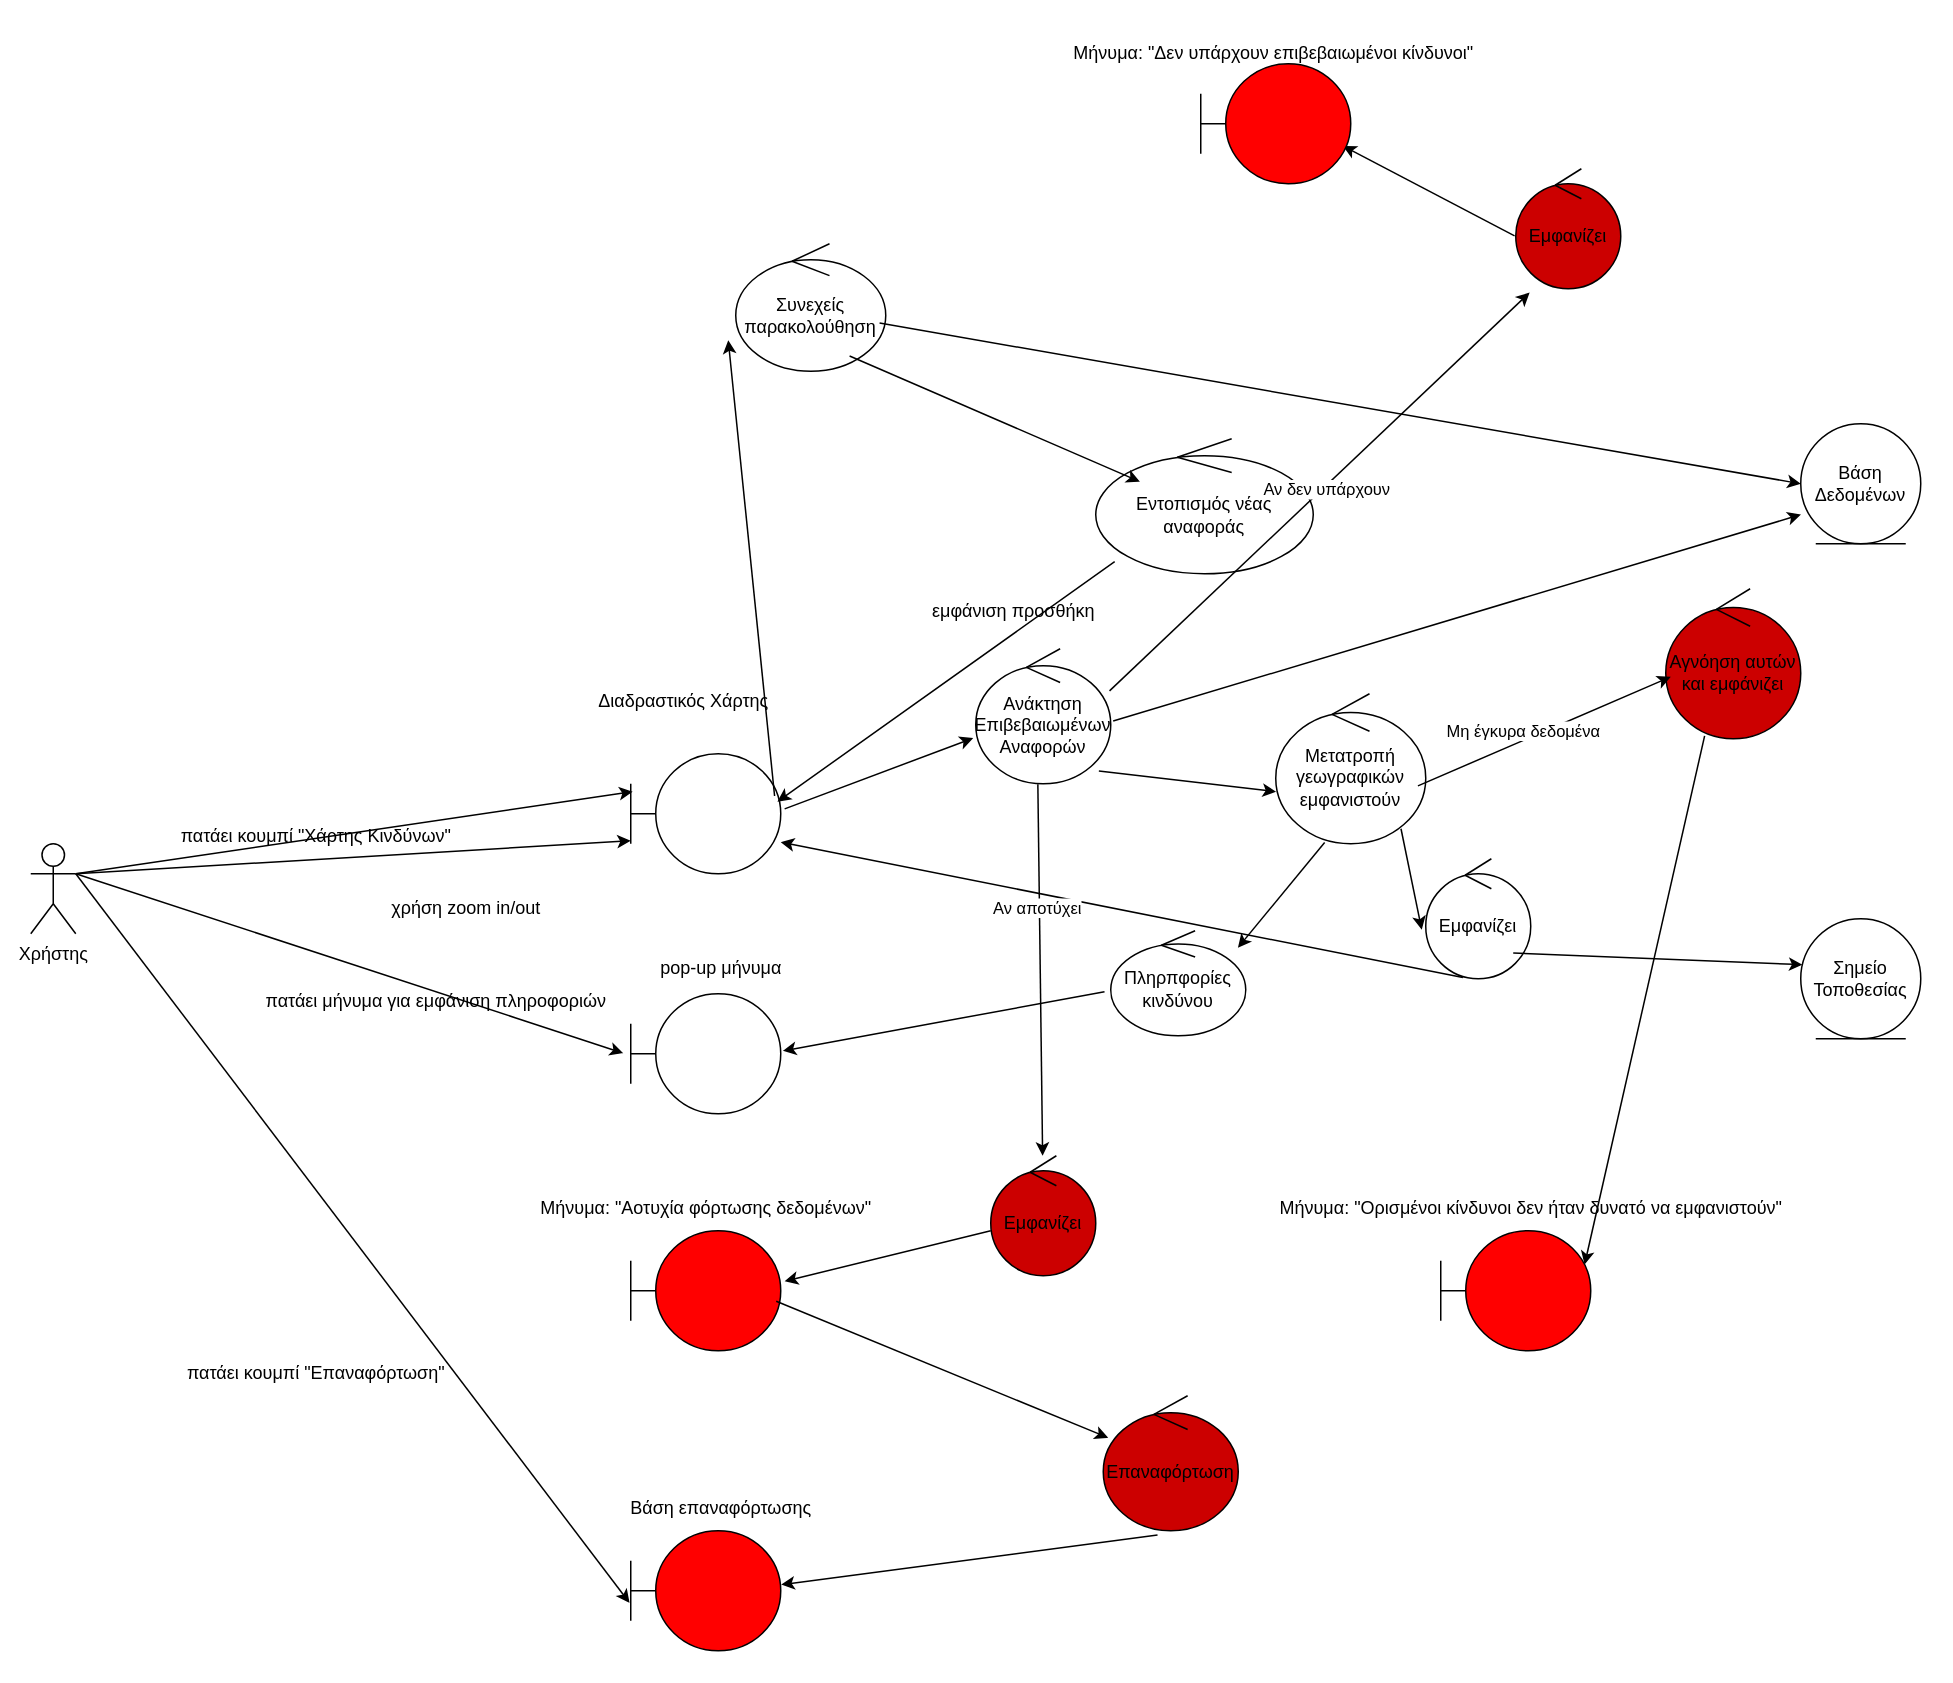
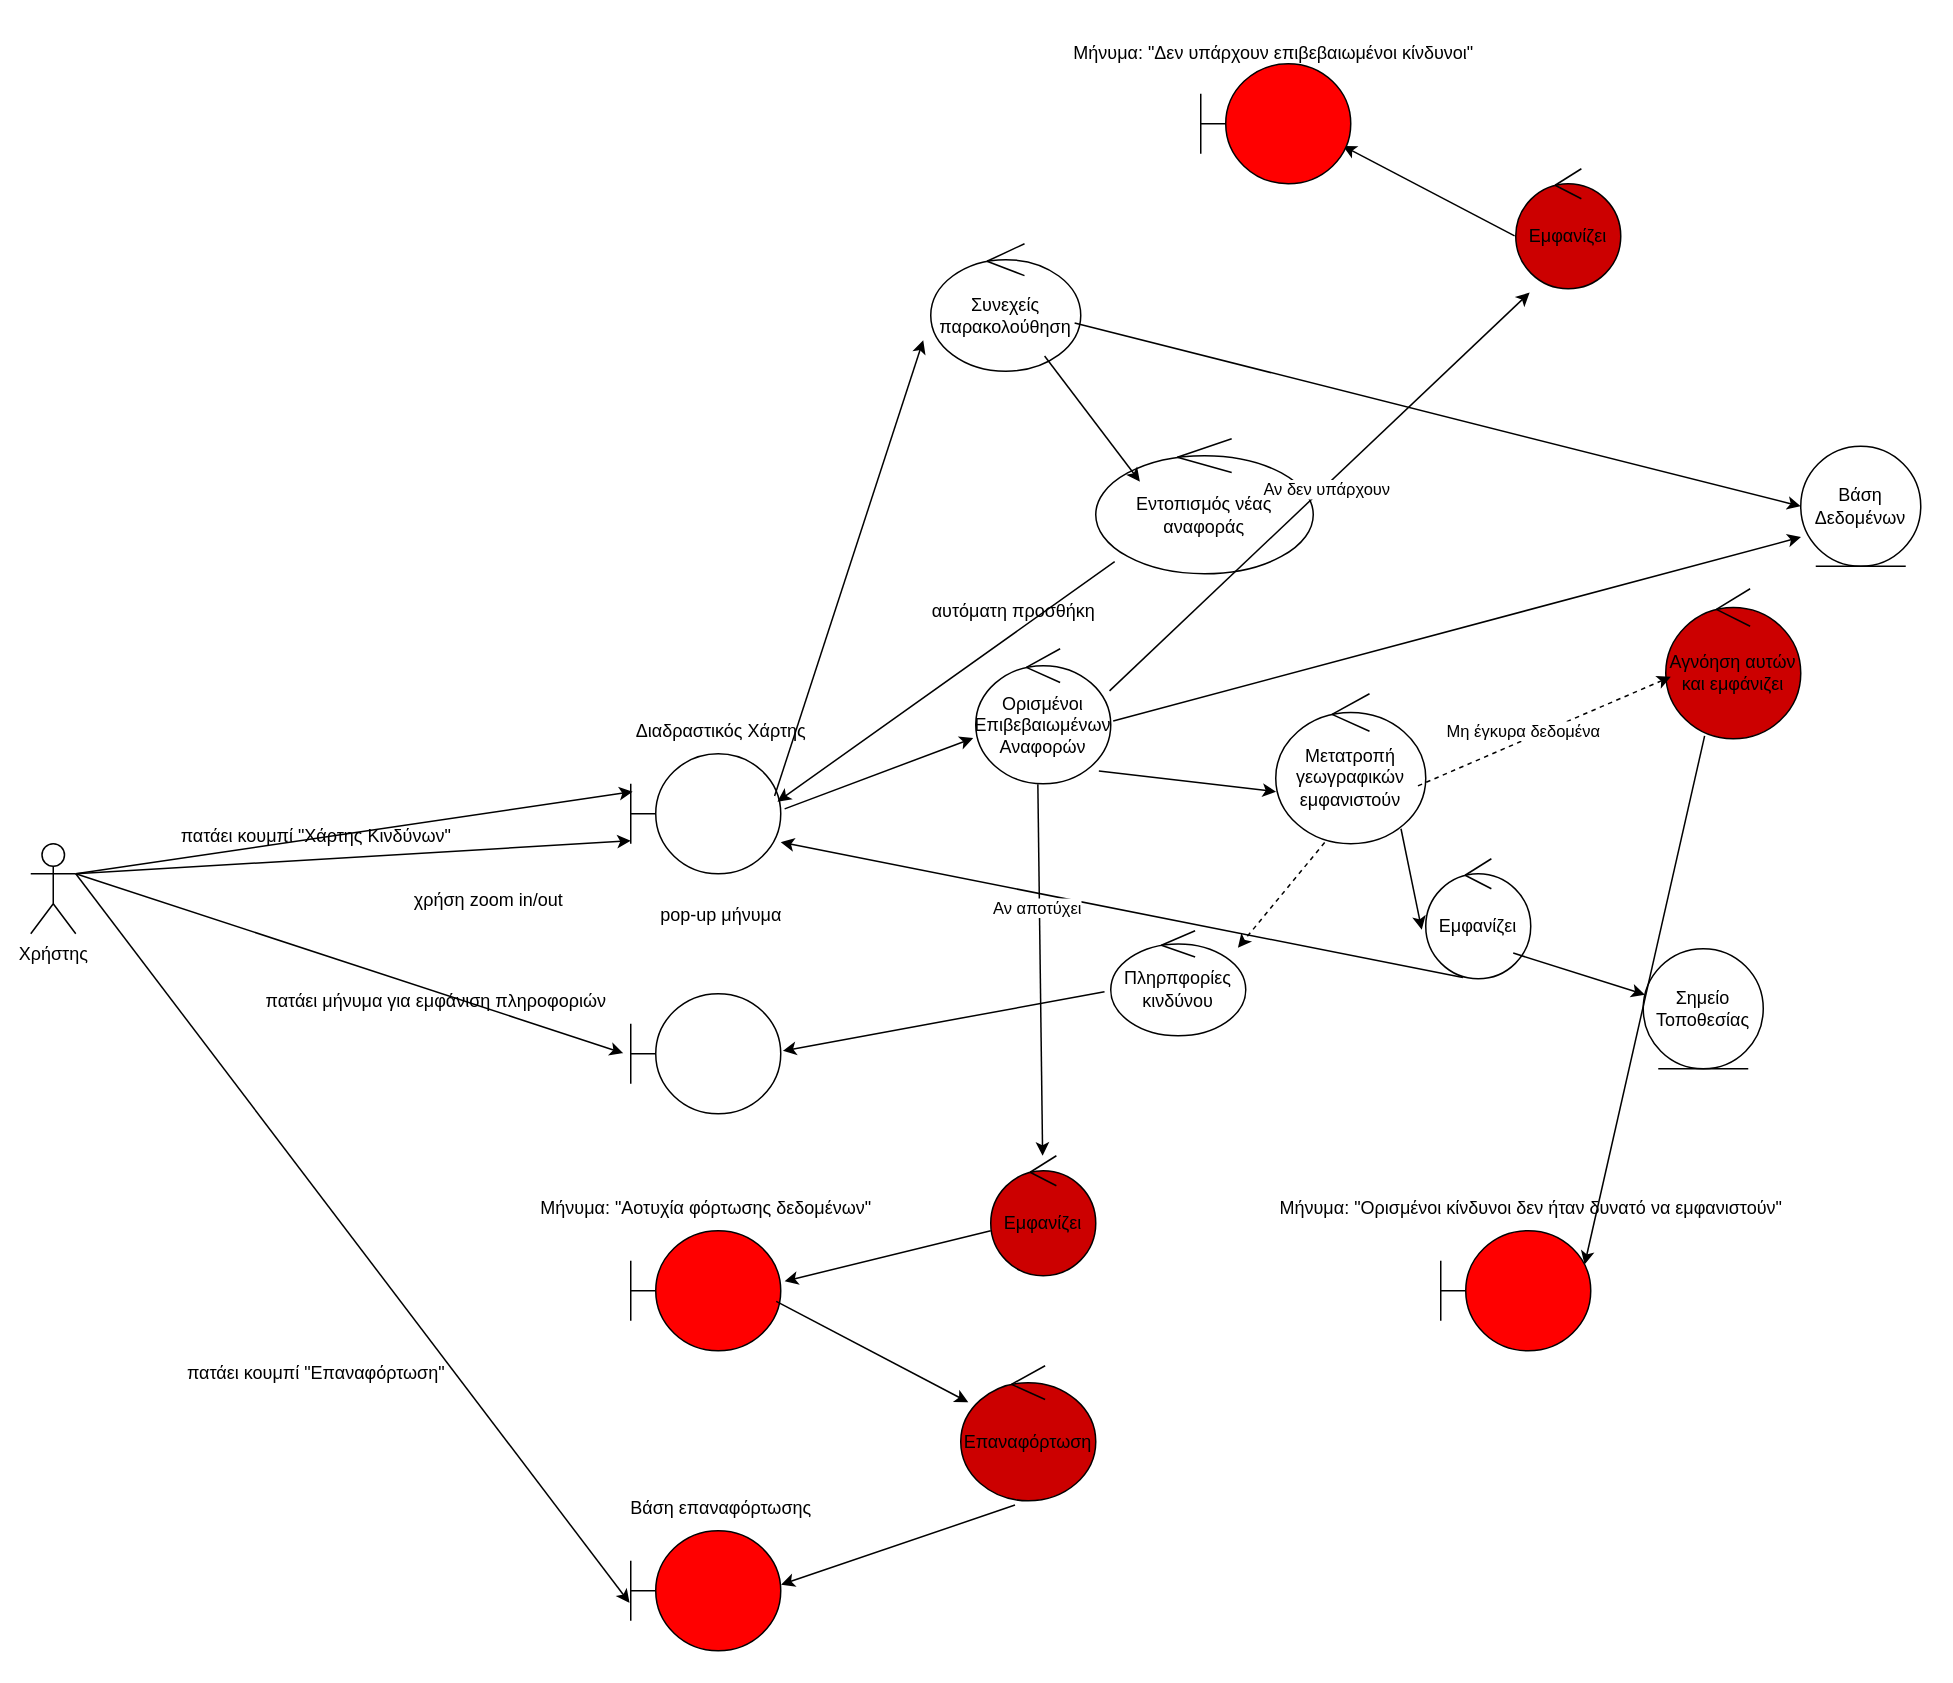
(811, 308) -> (1006, 308)
(1861, 484) -> (1861, 506)
(1014, 611) -> (1014, 611)
(683, 701) -> (721, 731)
(1043, 725) -> (1043, 725)
(1471, 763) -> (1471, 763)
(1284, 892) -> (1284, 892)
(466, 908) -> (488, 901)
(721, 968) -> (721, 916)
(1861, 979) -> (1703, 1009)
(1171, 1463) -> (1028, 1433)
